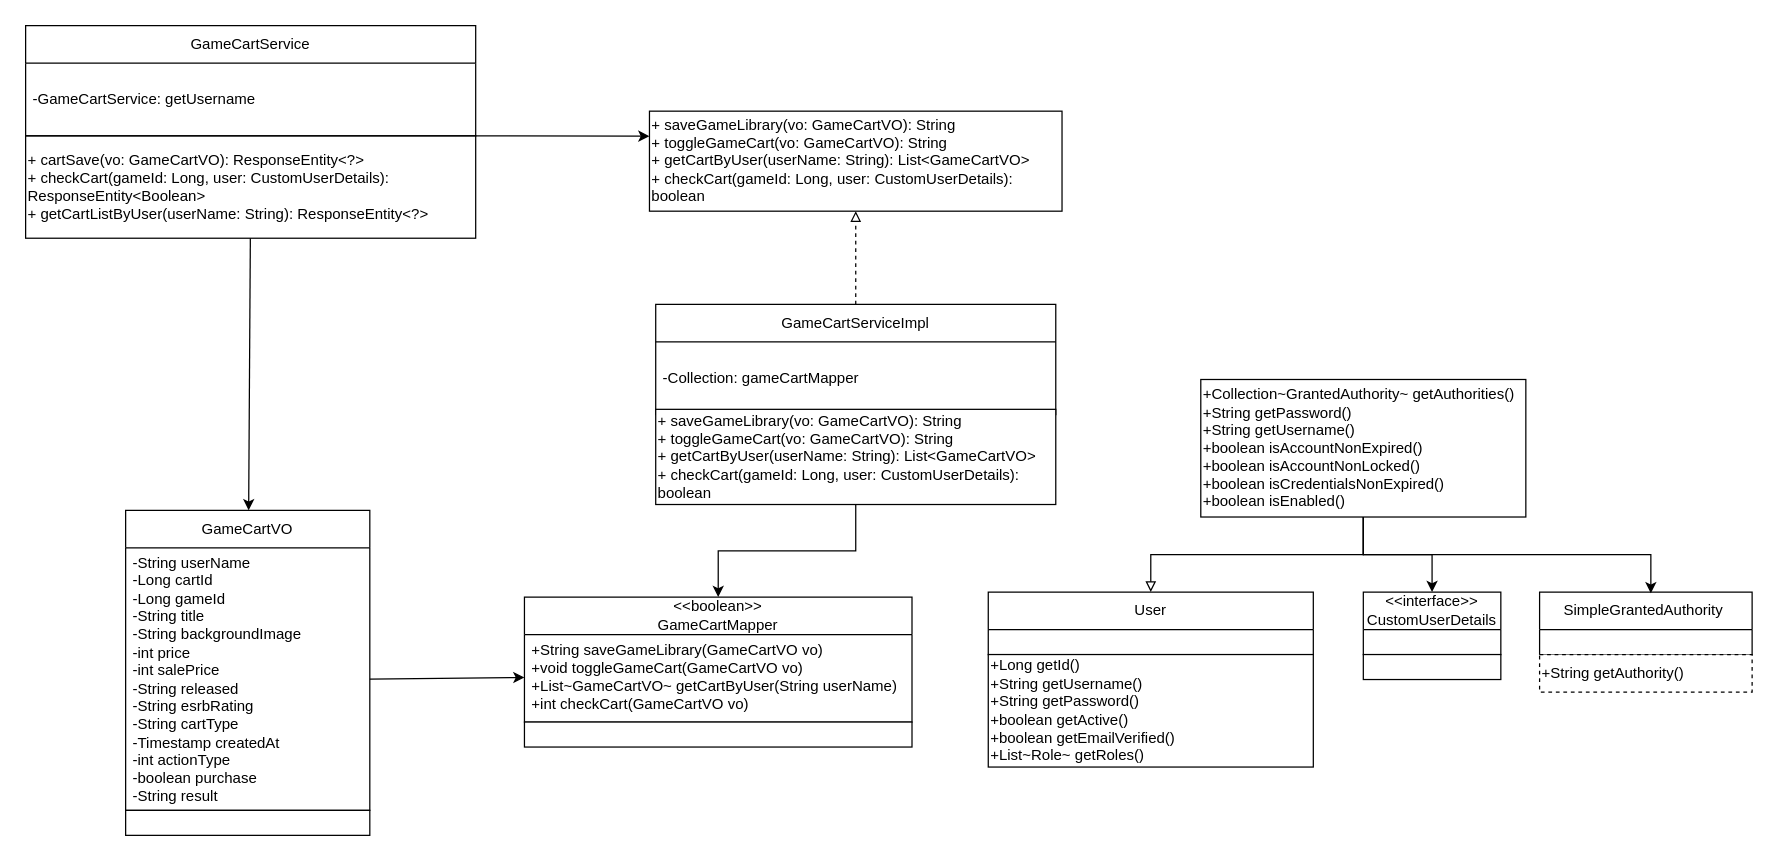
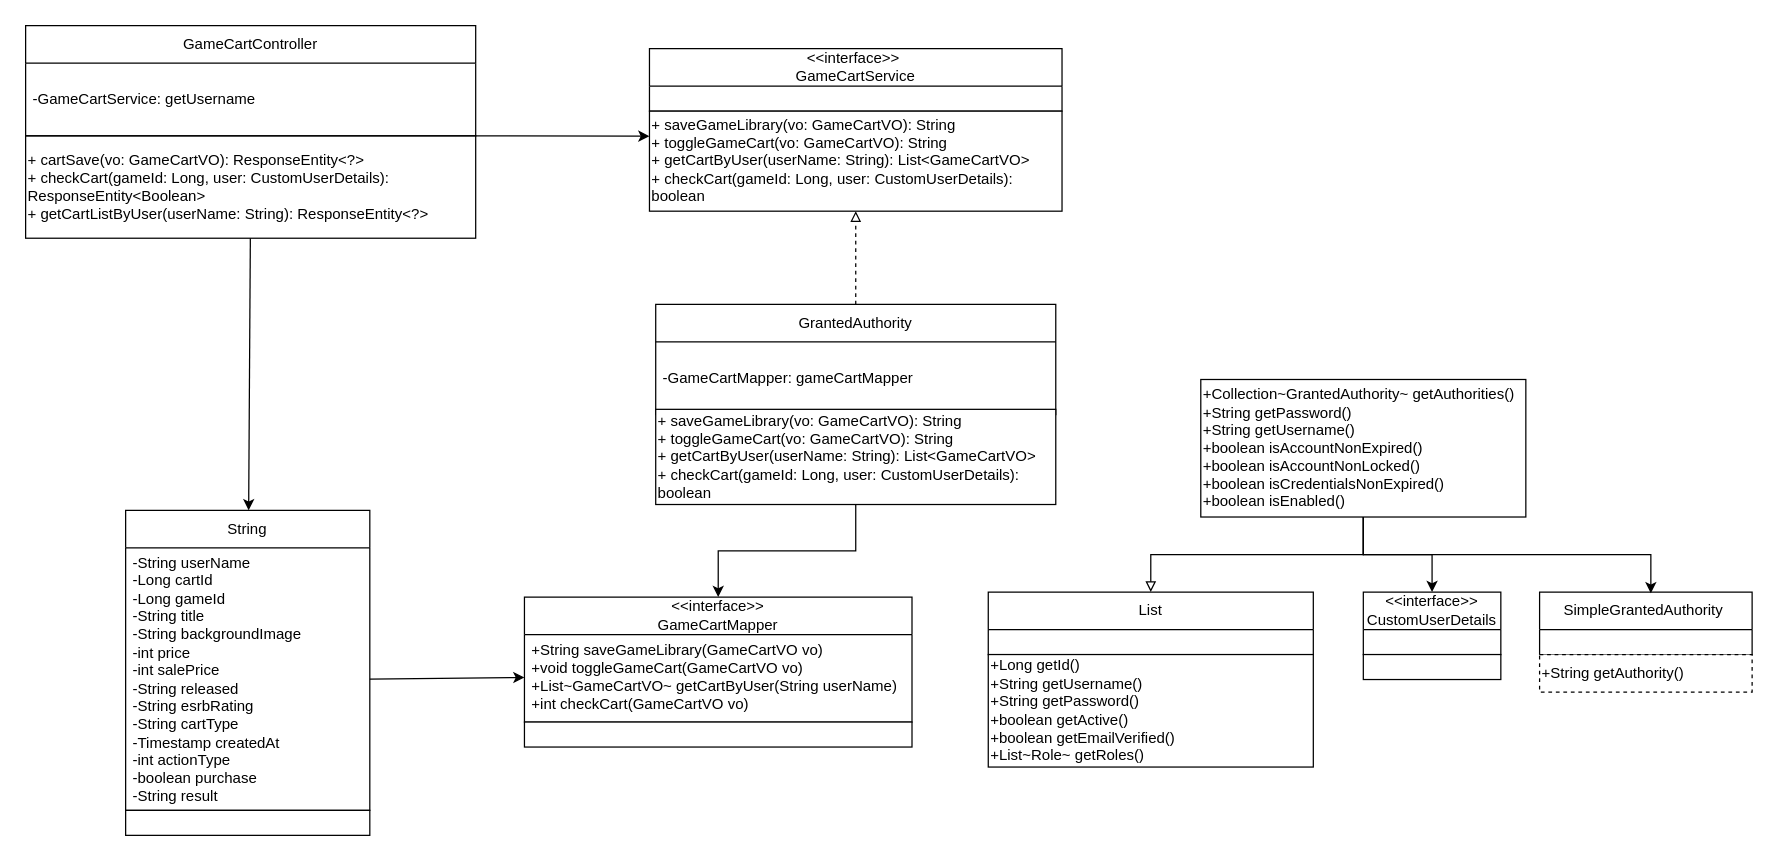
(251, 44) -> (251, 44)
none -> (856, 80)
(856, 323) -> (856, 323)
(769, 378) -> (791, 378)
(248, 529) -> (248, 529)
(1151, 611) -> (1151, 611)
(718, 616) -> (718, 616)
